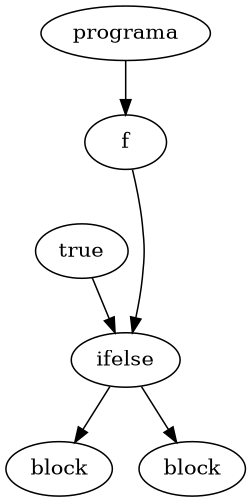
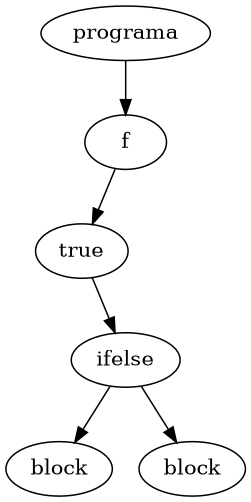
(144, 243) -> (107, 189)
